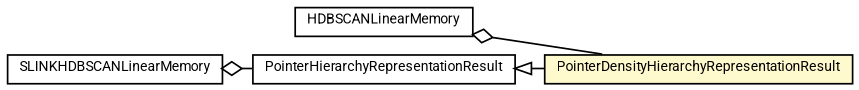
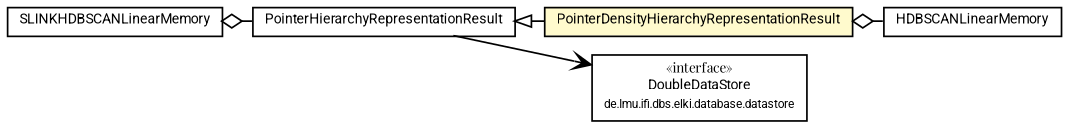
(548, 46) -> (878, 21)
none -> (699, 87)
